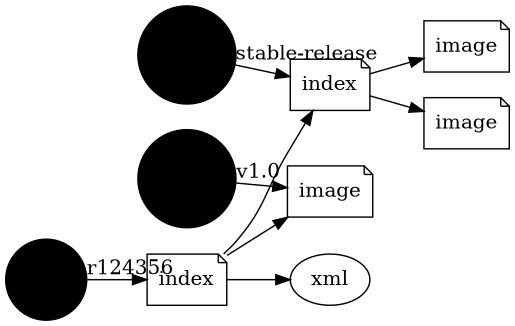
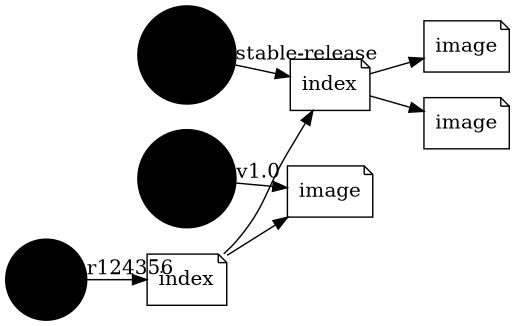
(330, 280) -> none
